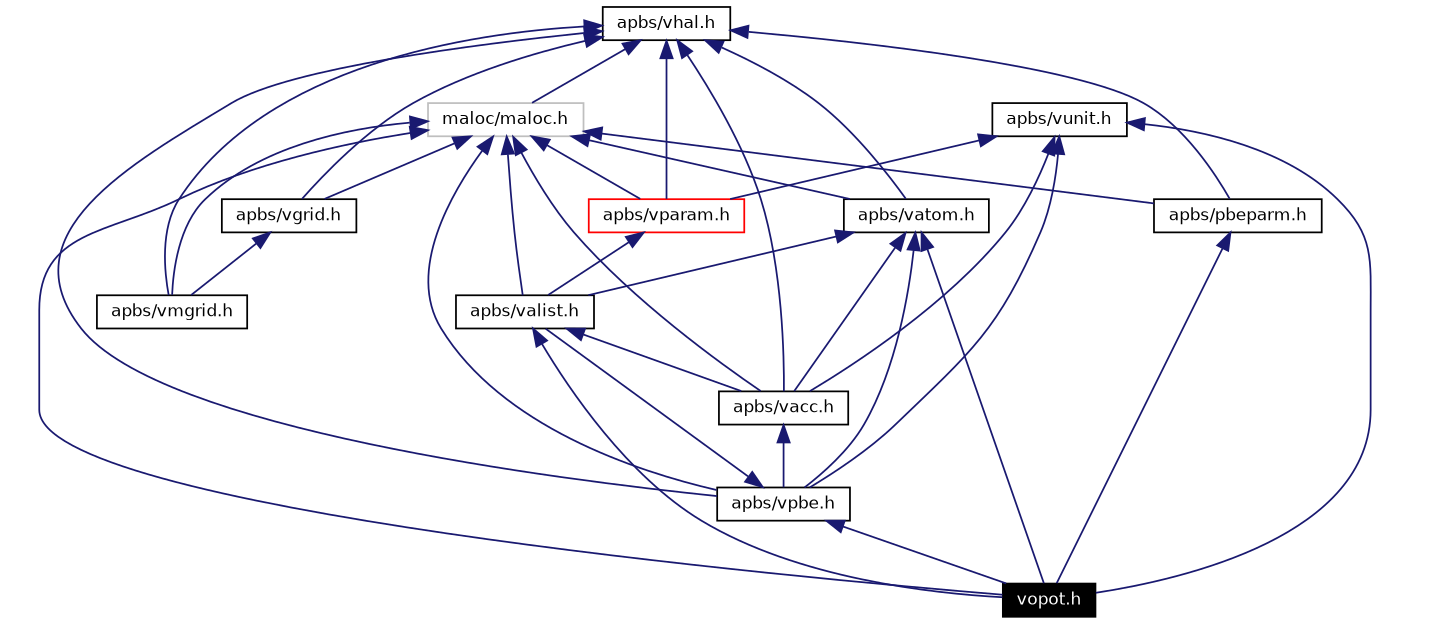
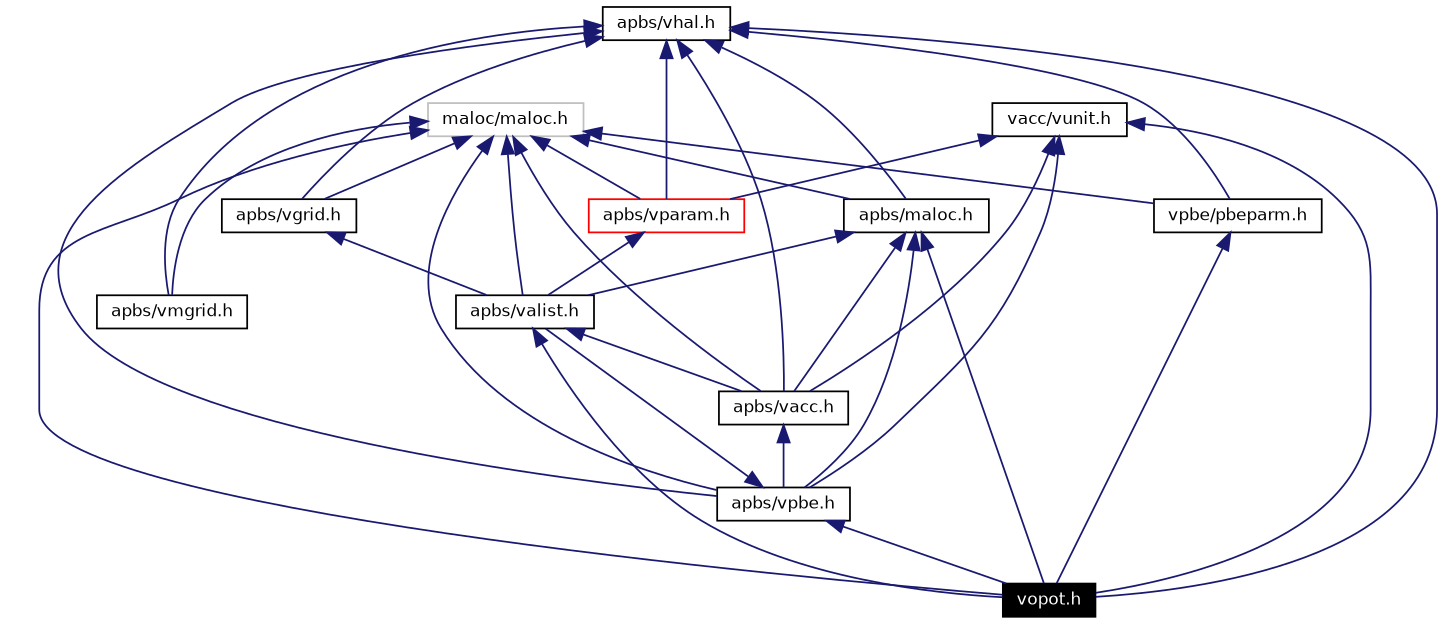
(579, 76) -> (1409, 161)
(1060, 120) -> (1060, 120)
(916, 216) -> (916, 216)
(1238, 216) -> (1238, 216)
(224, 269) -> (415, 267)
